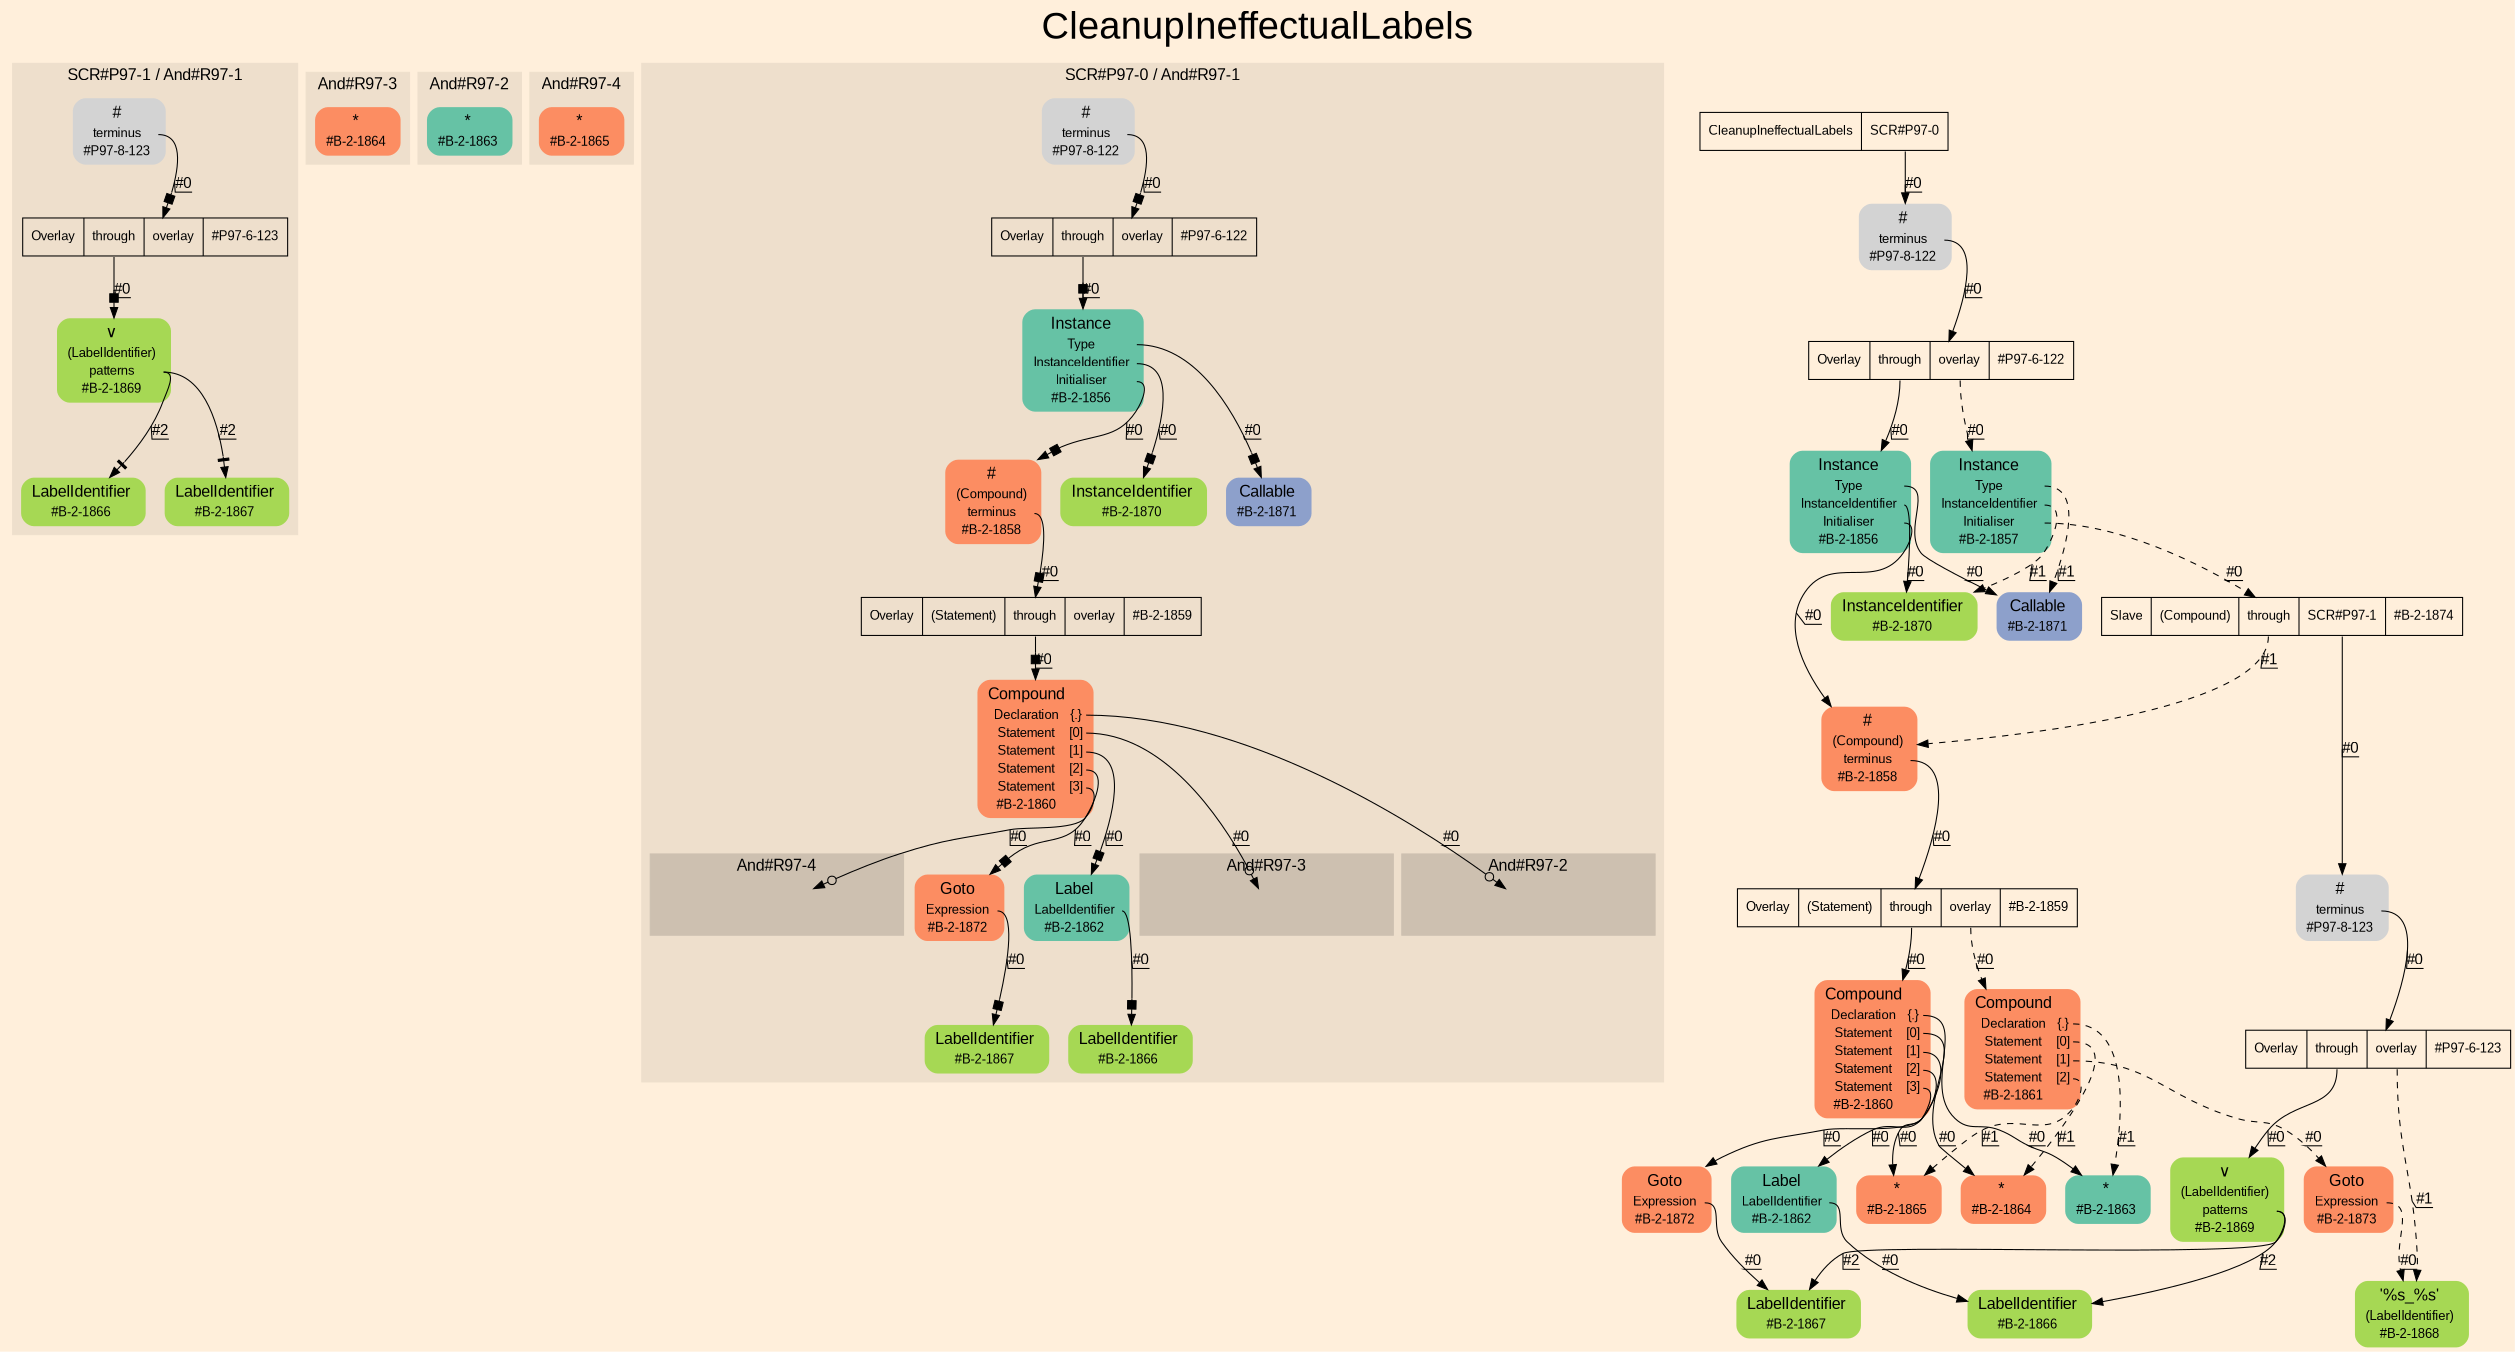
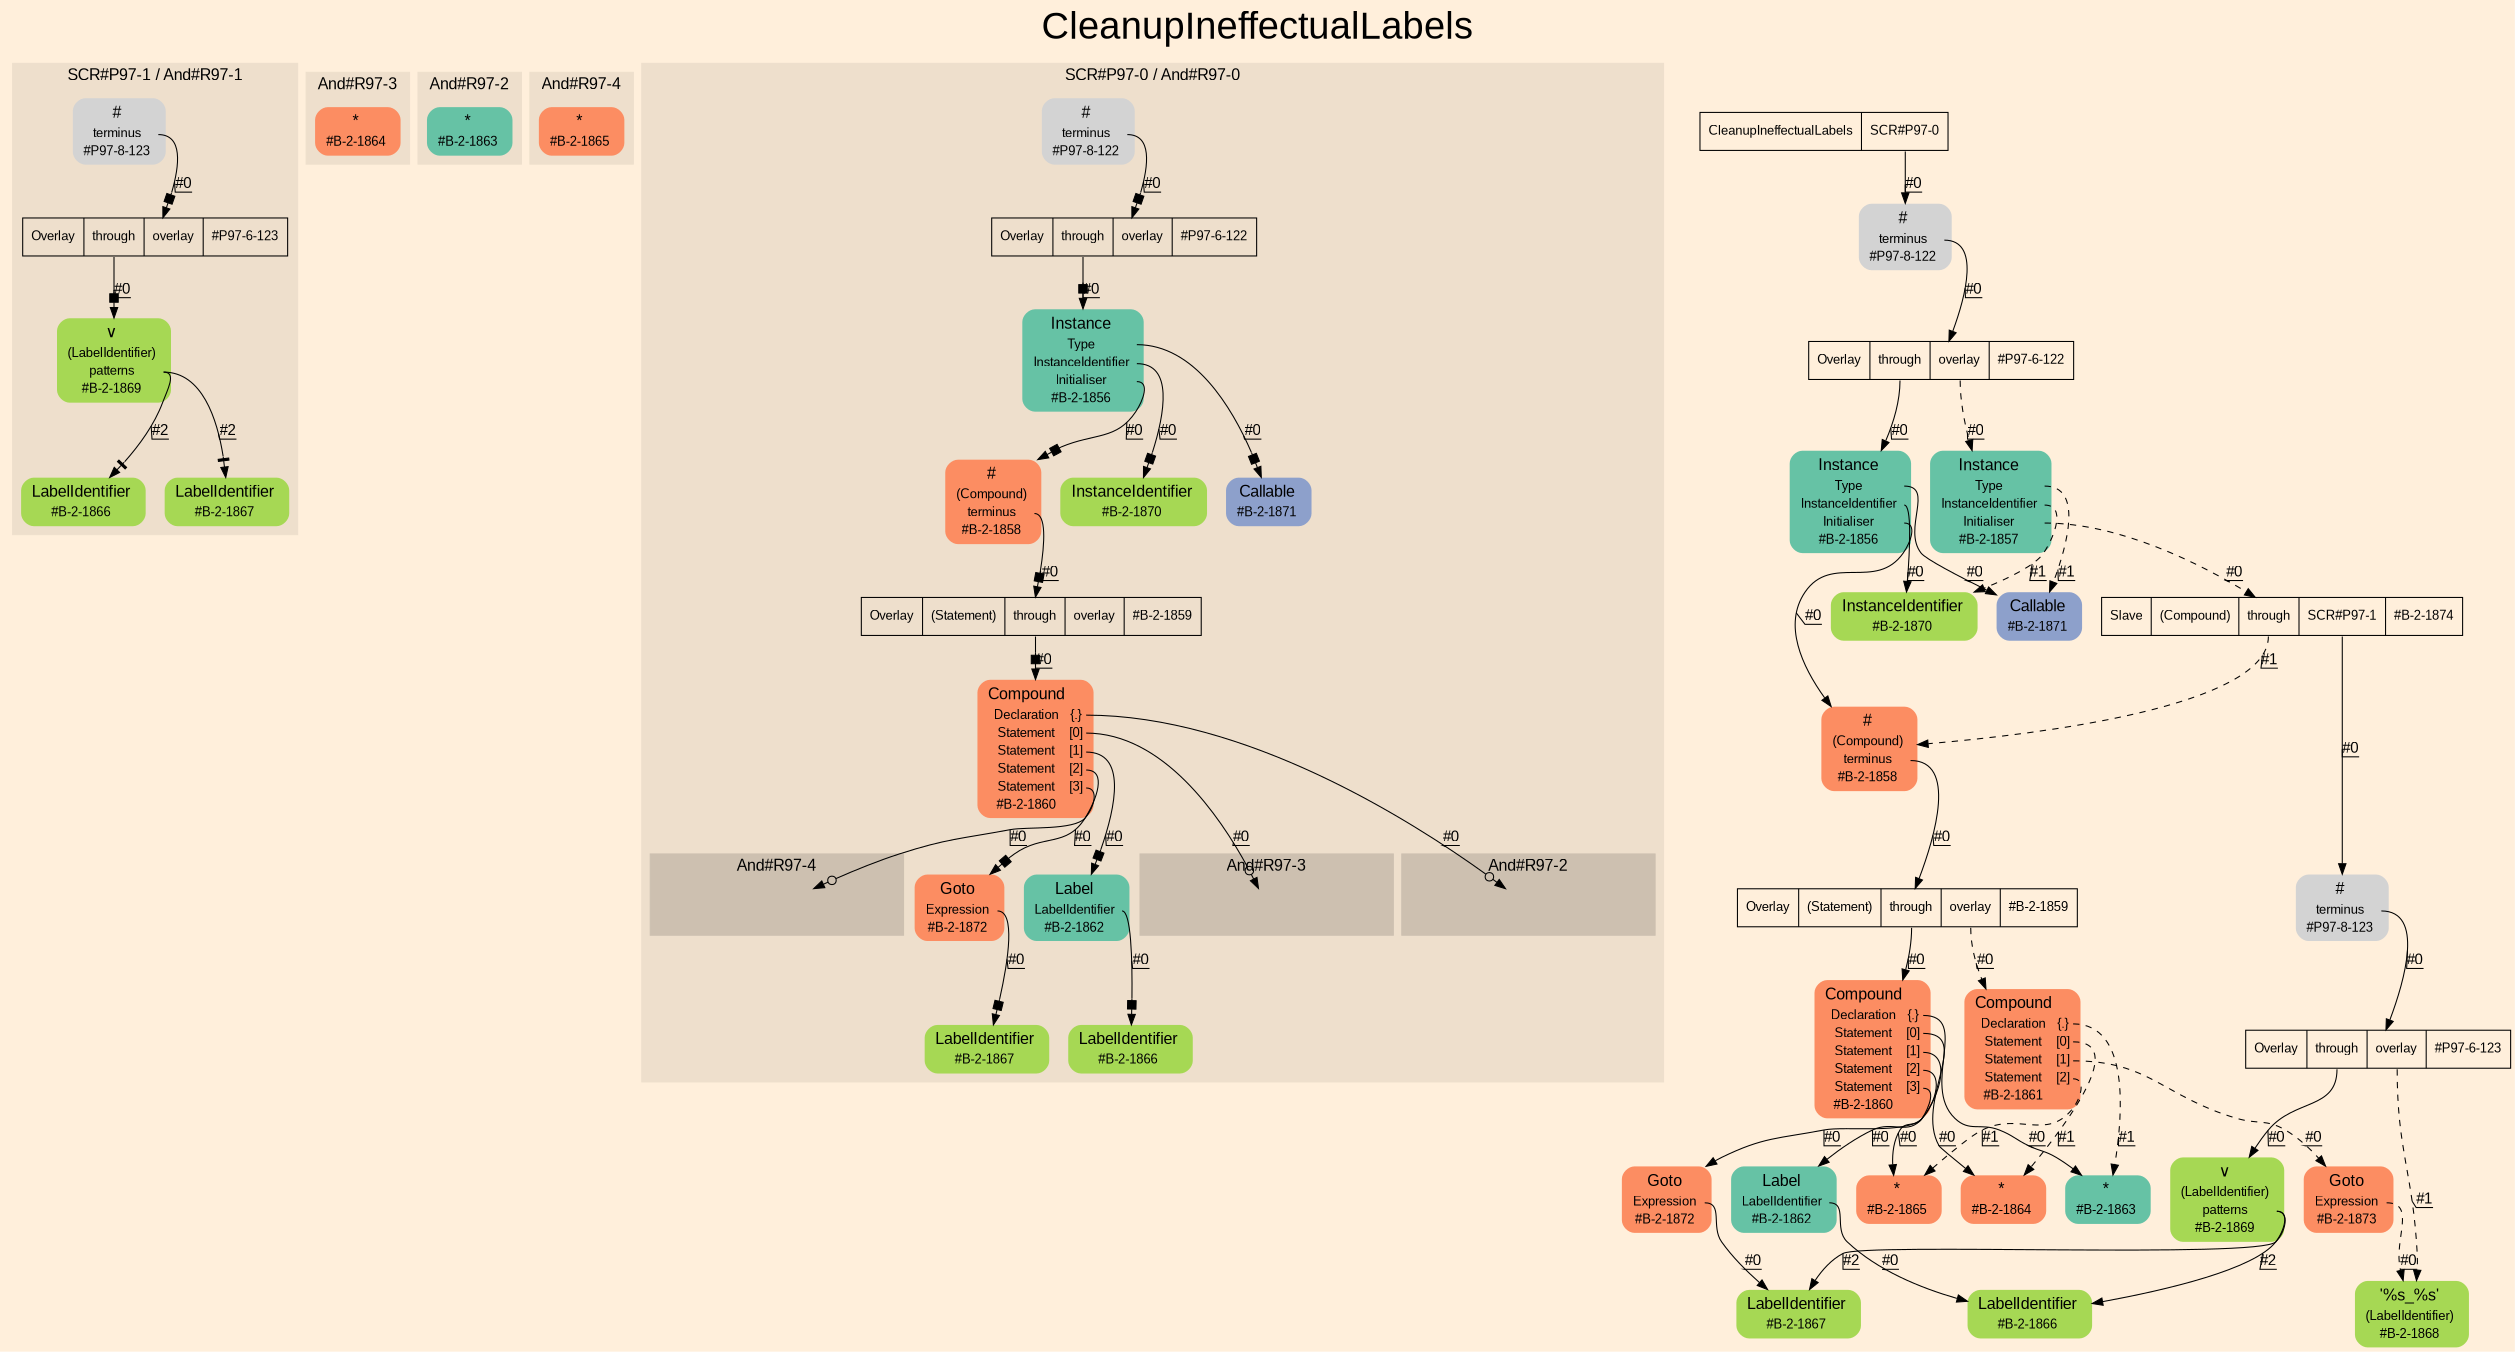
(1153, 77) -> (1153, 77)
